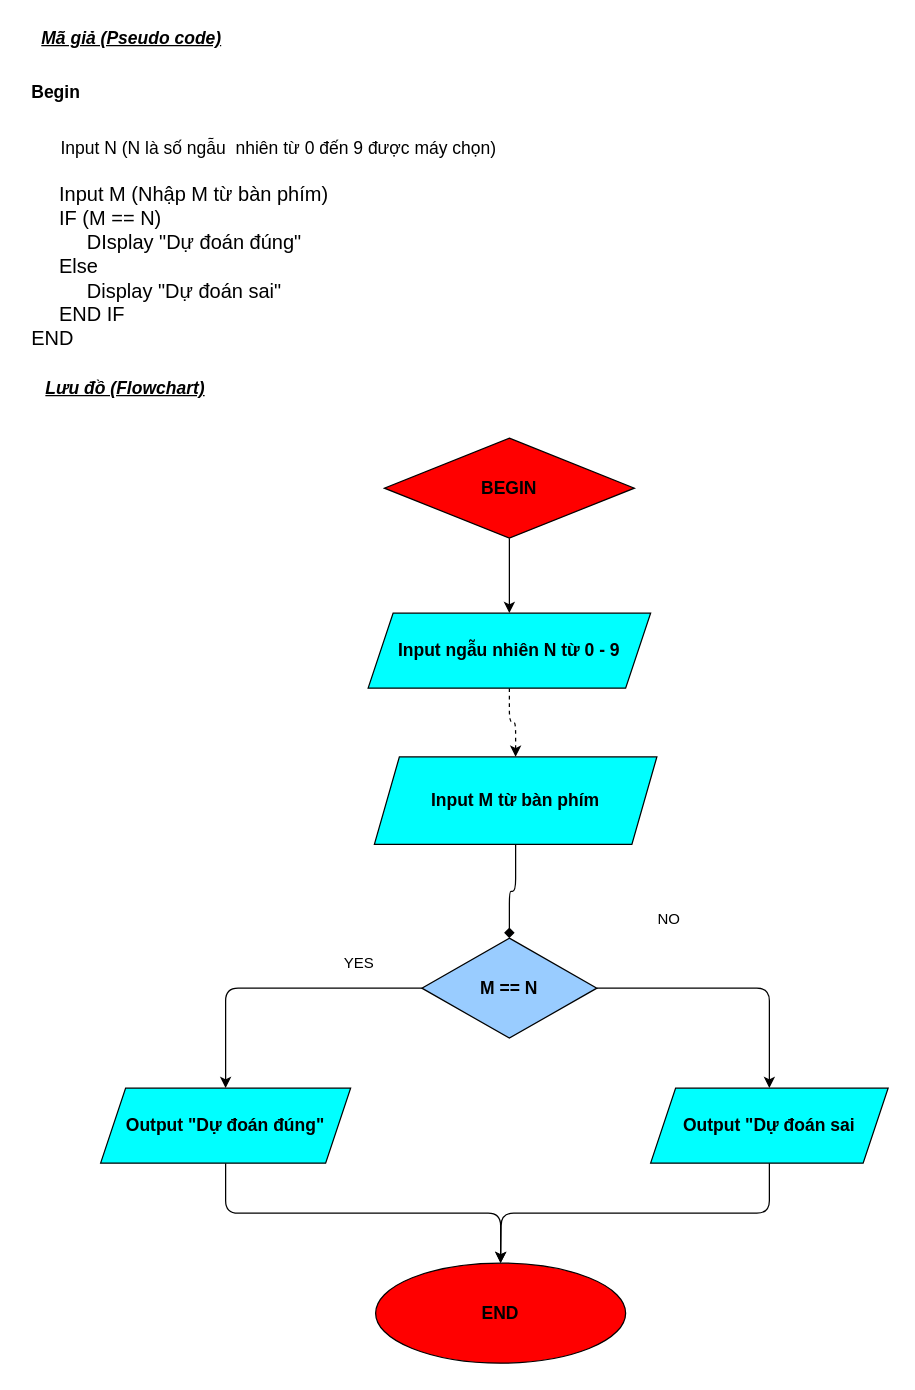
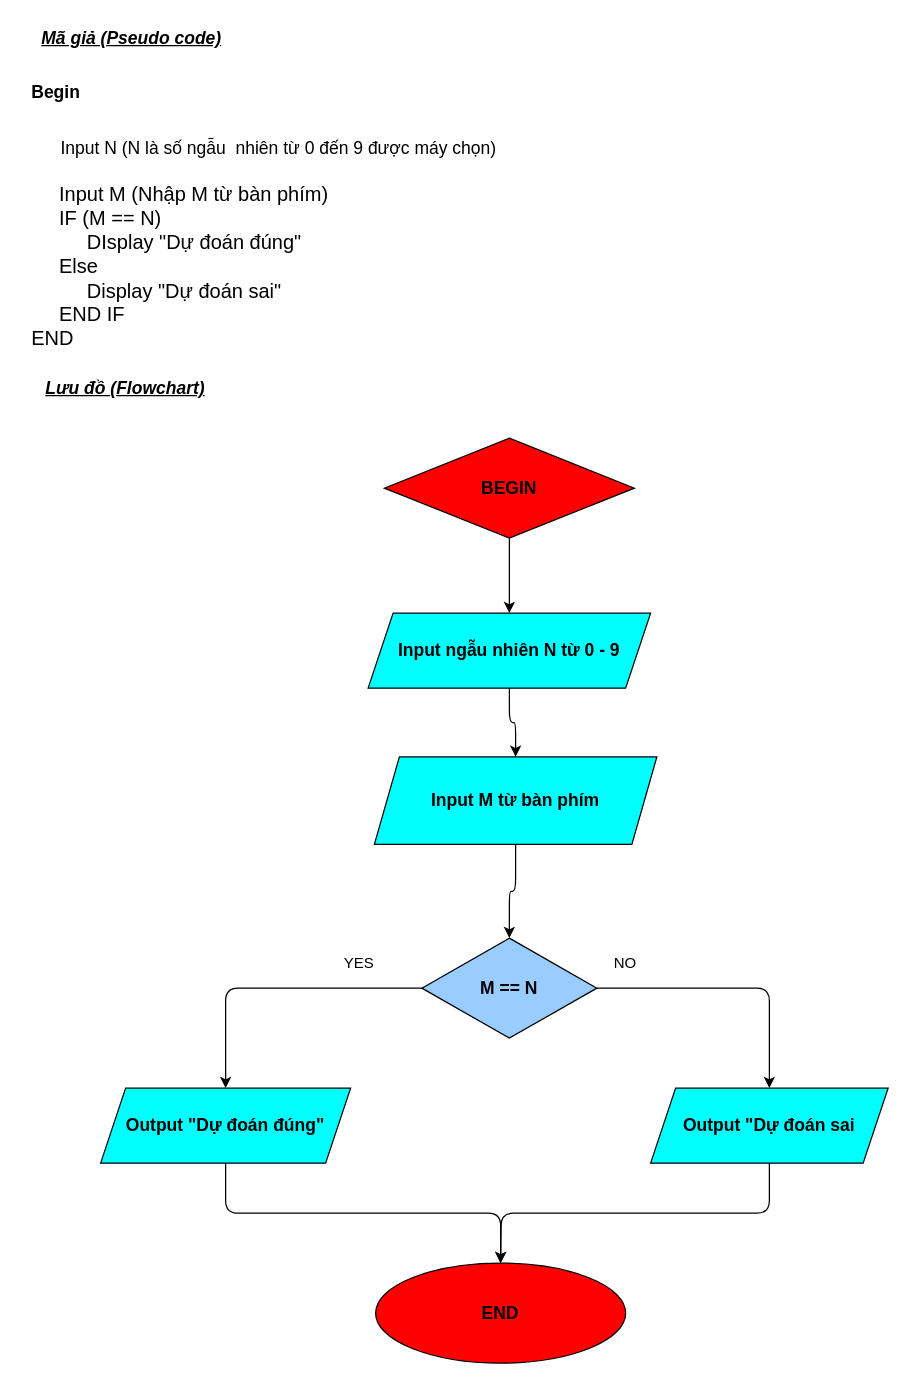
(511, 721) -> (511, 721)
(669, 919) -> (626, 963)
(509, 927) -> (509, 928)
